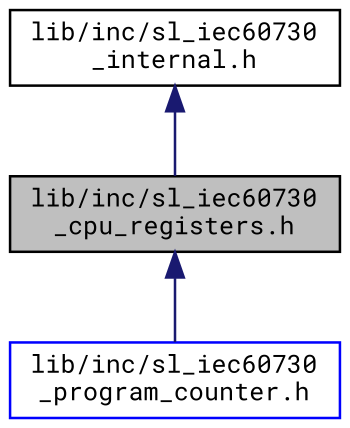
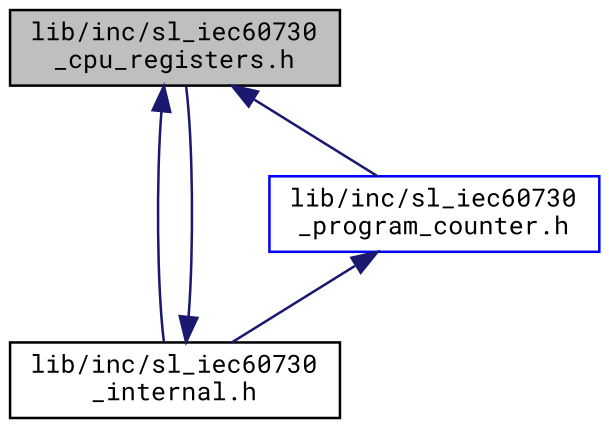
none -> (158, 227)
none -> (293, 304)
